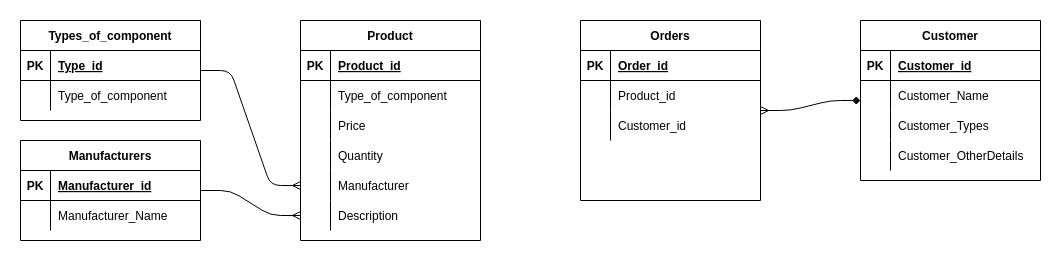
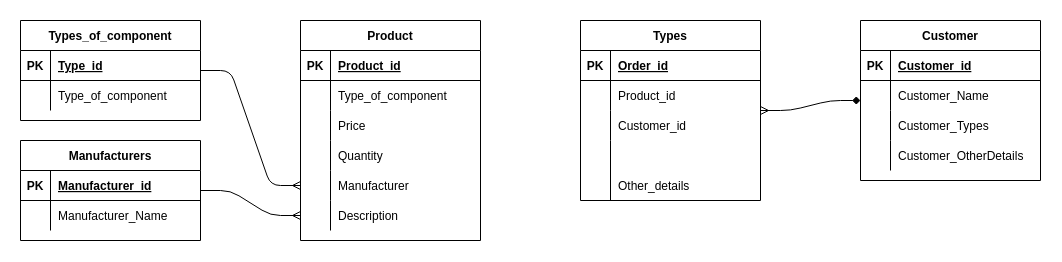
(670, 36) -> (670, 36)
none -> (686, 186)
